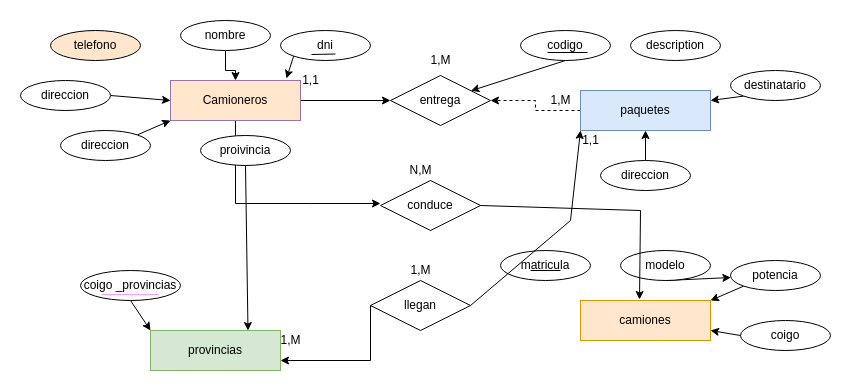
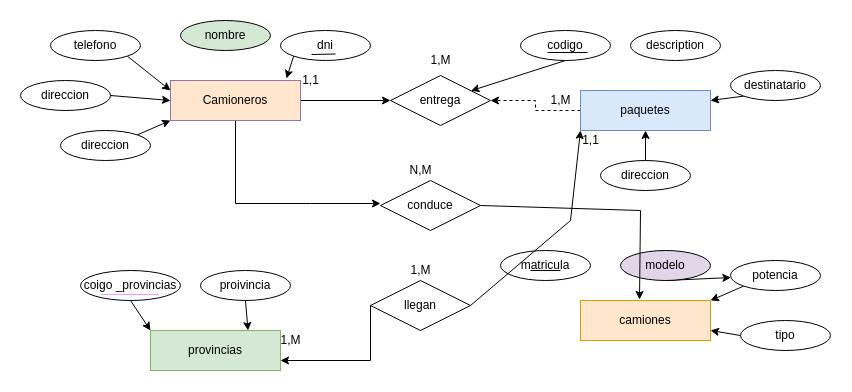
(226, 36) -> (226, 36)
(96, 46) -> (96, 46)
(226, 67) -> none
none -> (146, 71)
(246, 151) -> (246, 286)
(666, 266) -> (666, 266)
(786, 336) -> (786, 336)
